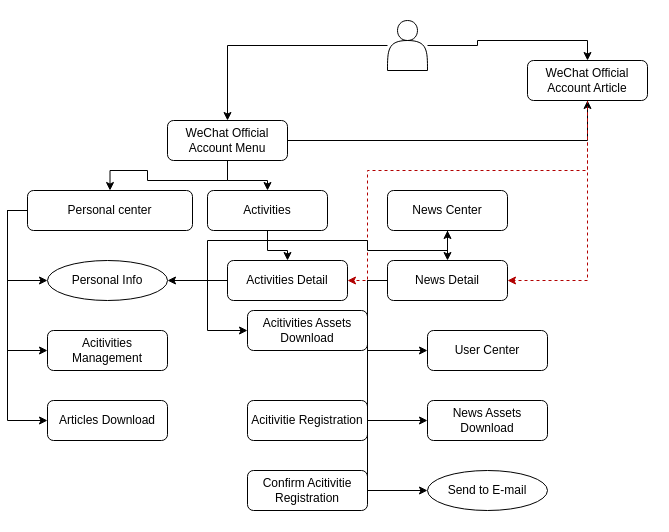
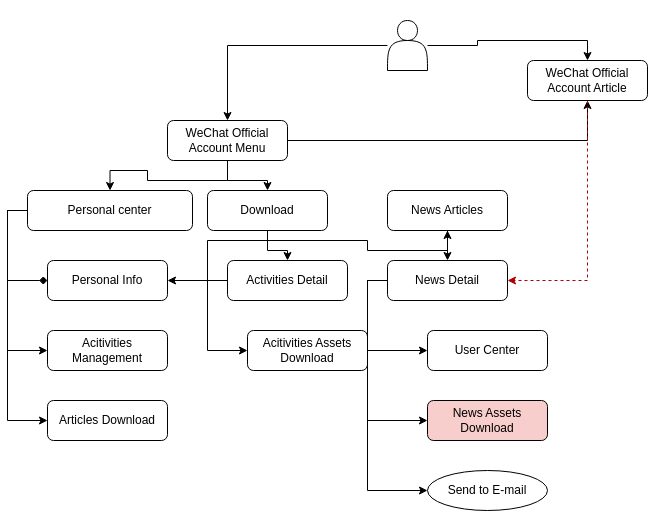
(443, 171) -> none
(268, 211) -> (268, 211)
(448, 211) -> (448, 211)
(39, 281) -> (39, 281)
(108, 281) -> (108, 281)
(308, 331) -> (308, 351)
(308, 421) -> none
(488, 421) -> (488, 421)
(308, 491) -> none
